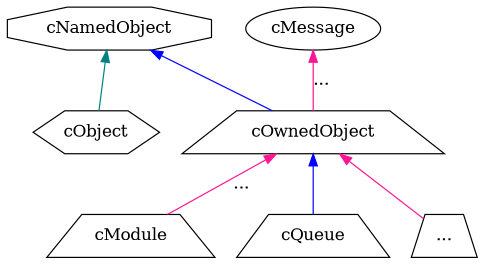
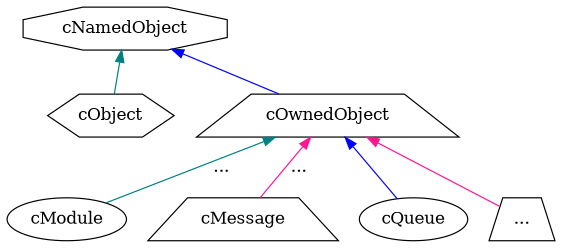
(313, 29) -> (243, 219)
(313, 86) -> (282, 172)
(217, 187) -> (185, 172)
(131, 236) -> (67, 219)
(313, 236) -> (414, 219)
